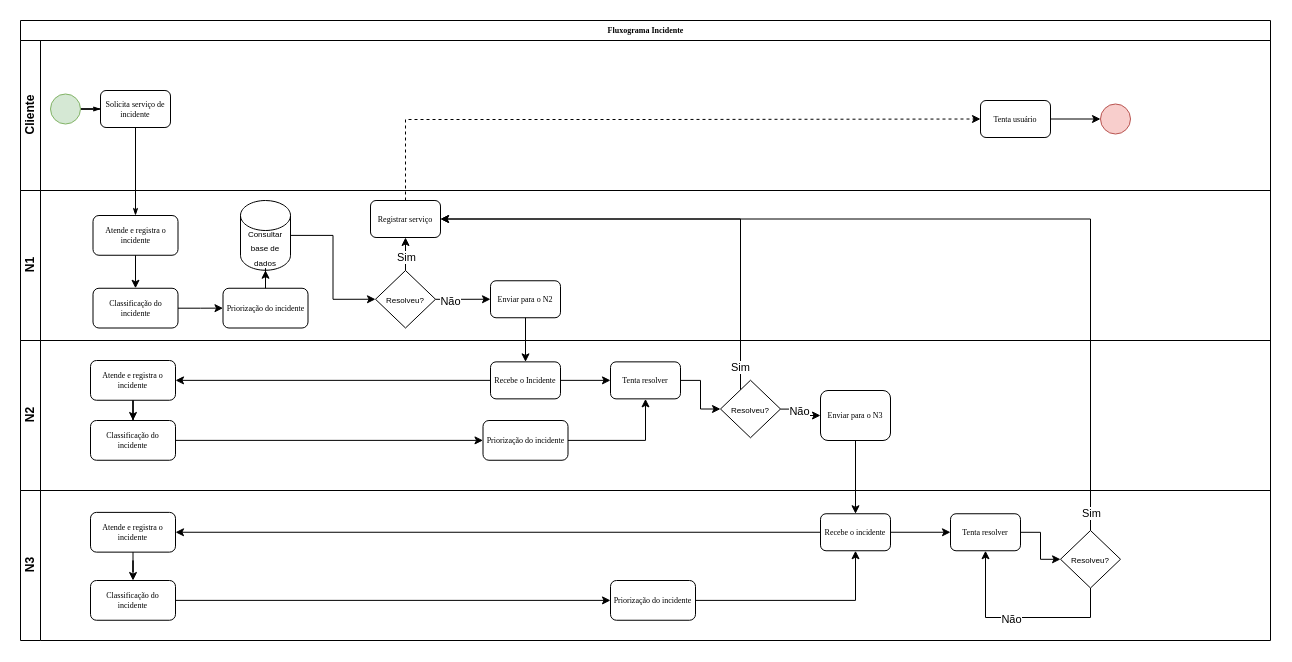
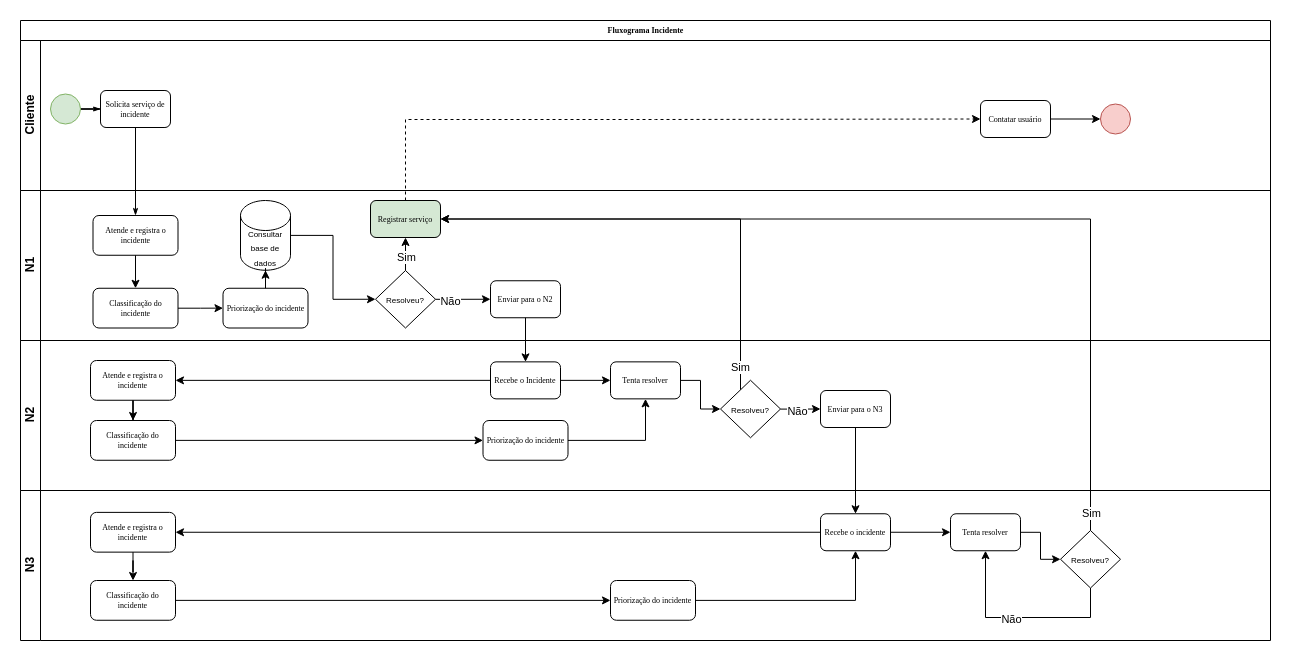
(1016, 120) -> (1016, 120)
(406, 219) -> (406, 219)
(856, 416) -> (856, 409)
